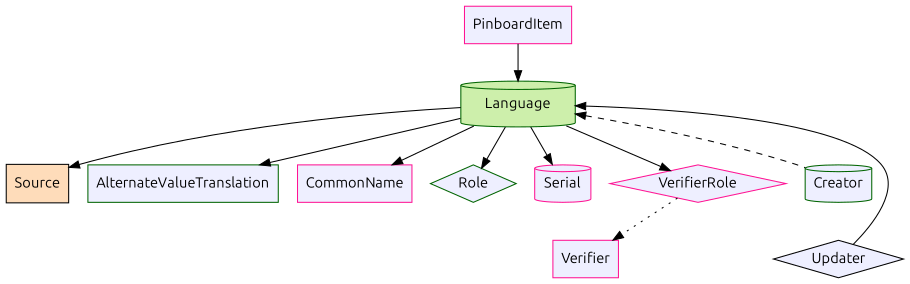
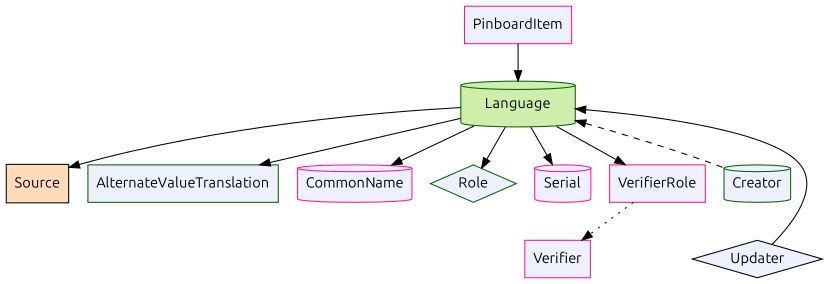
(355, 184) -> (355, 184)
(698, 184) -> (657, 184)
